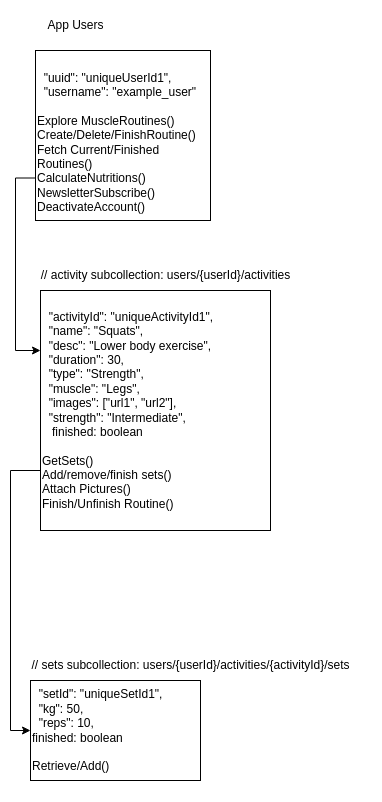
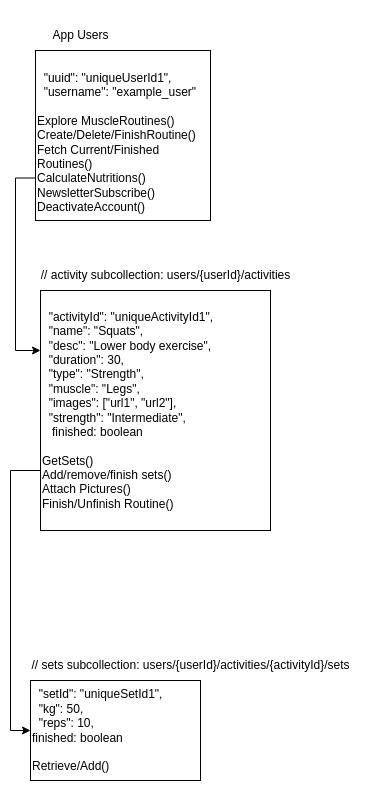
(76, 26) -> (81, 36)
